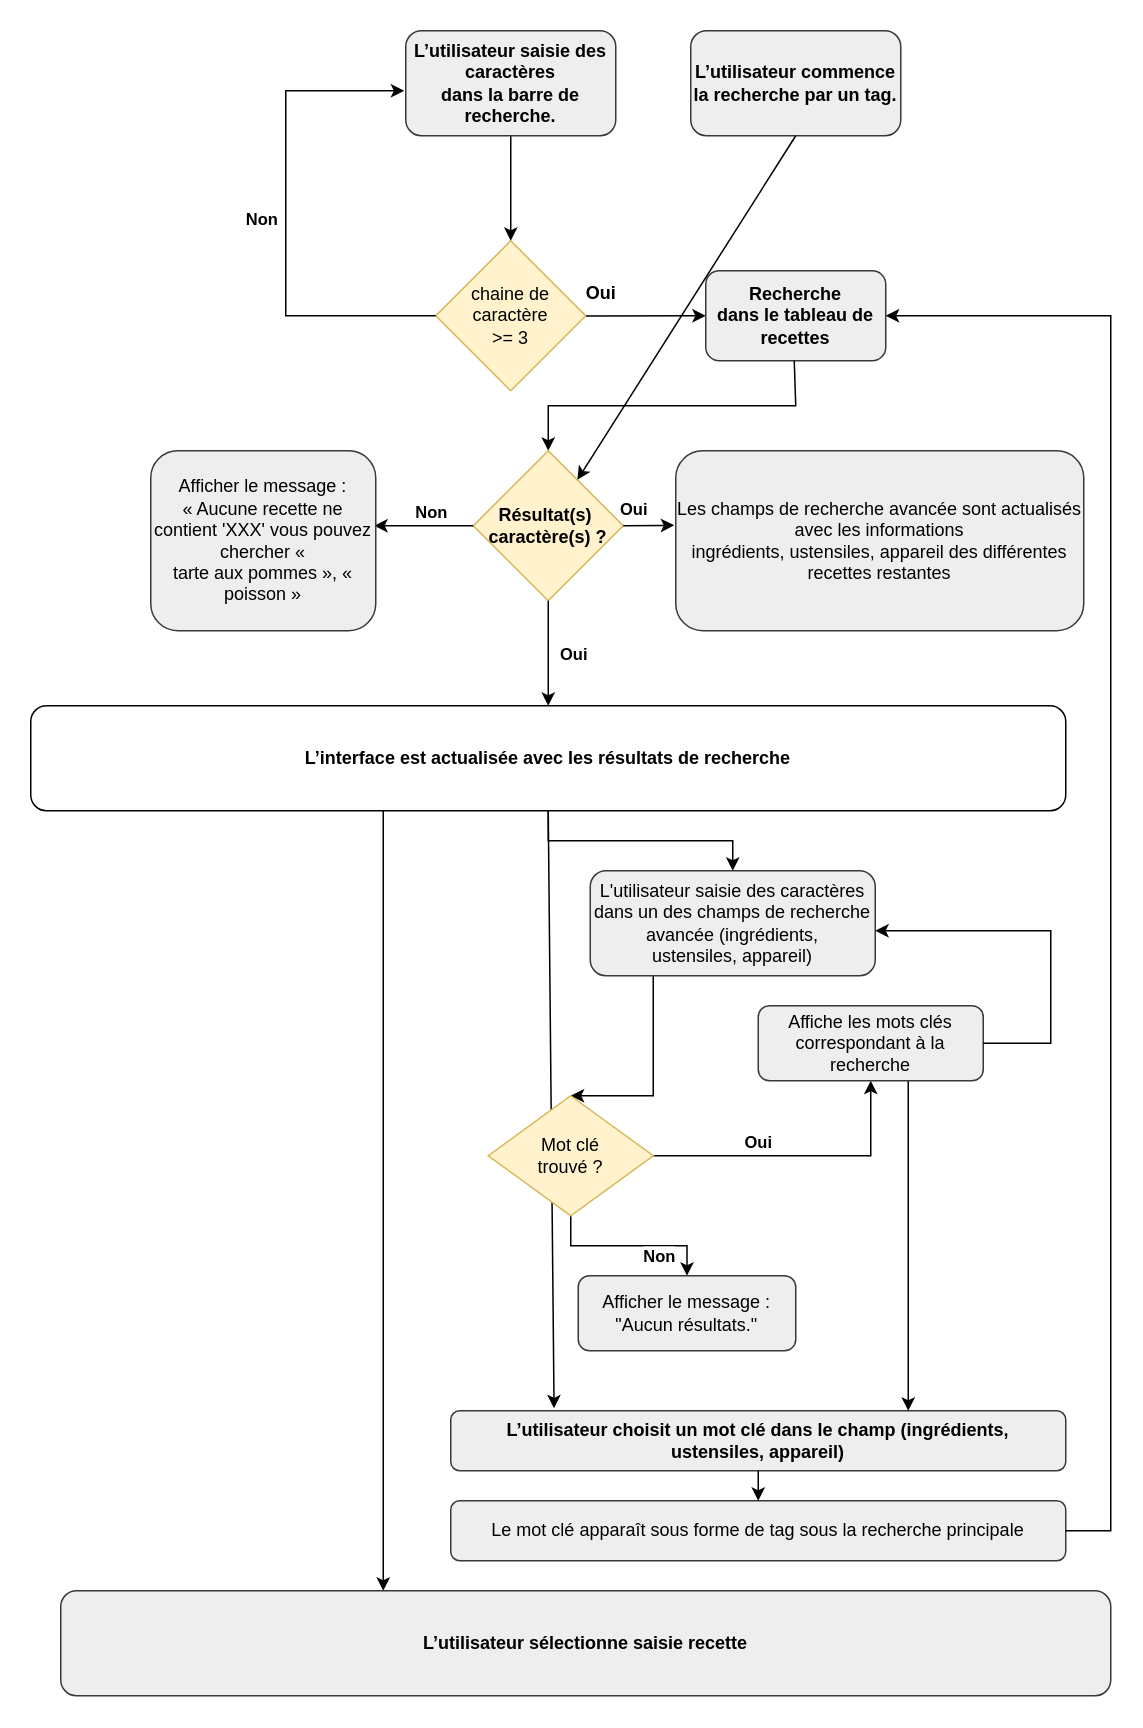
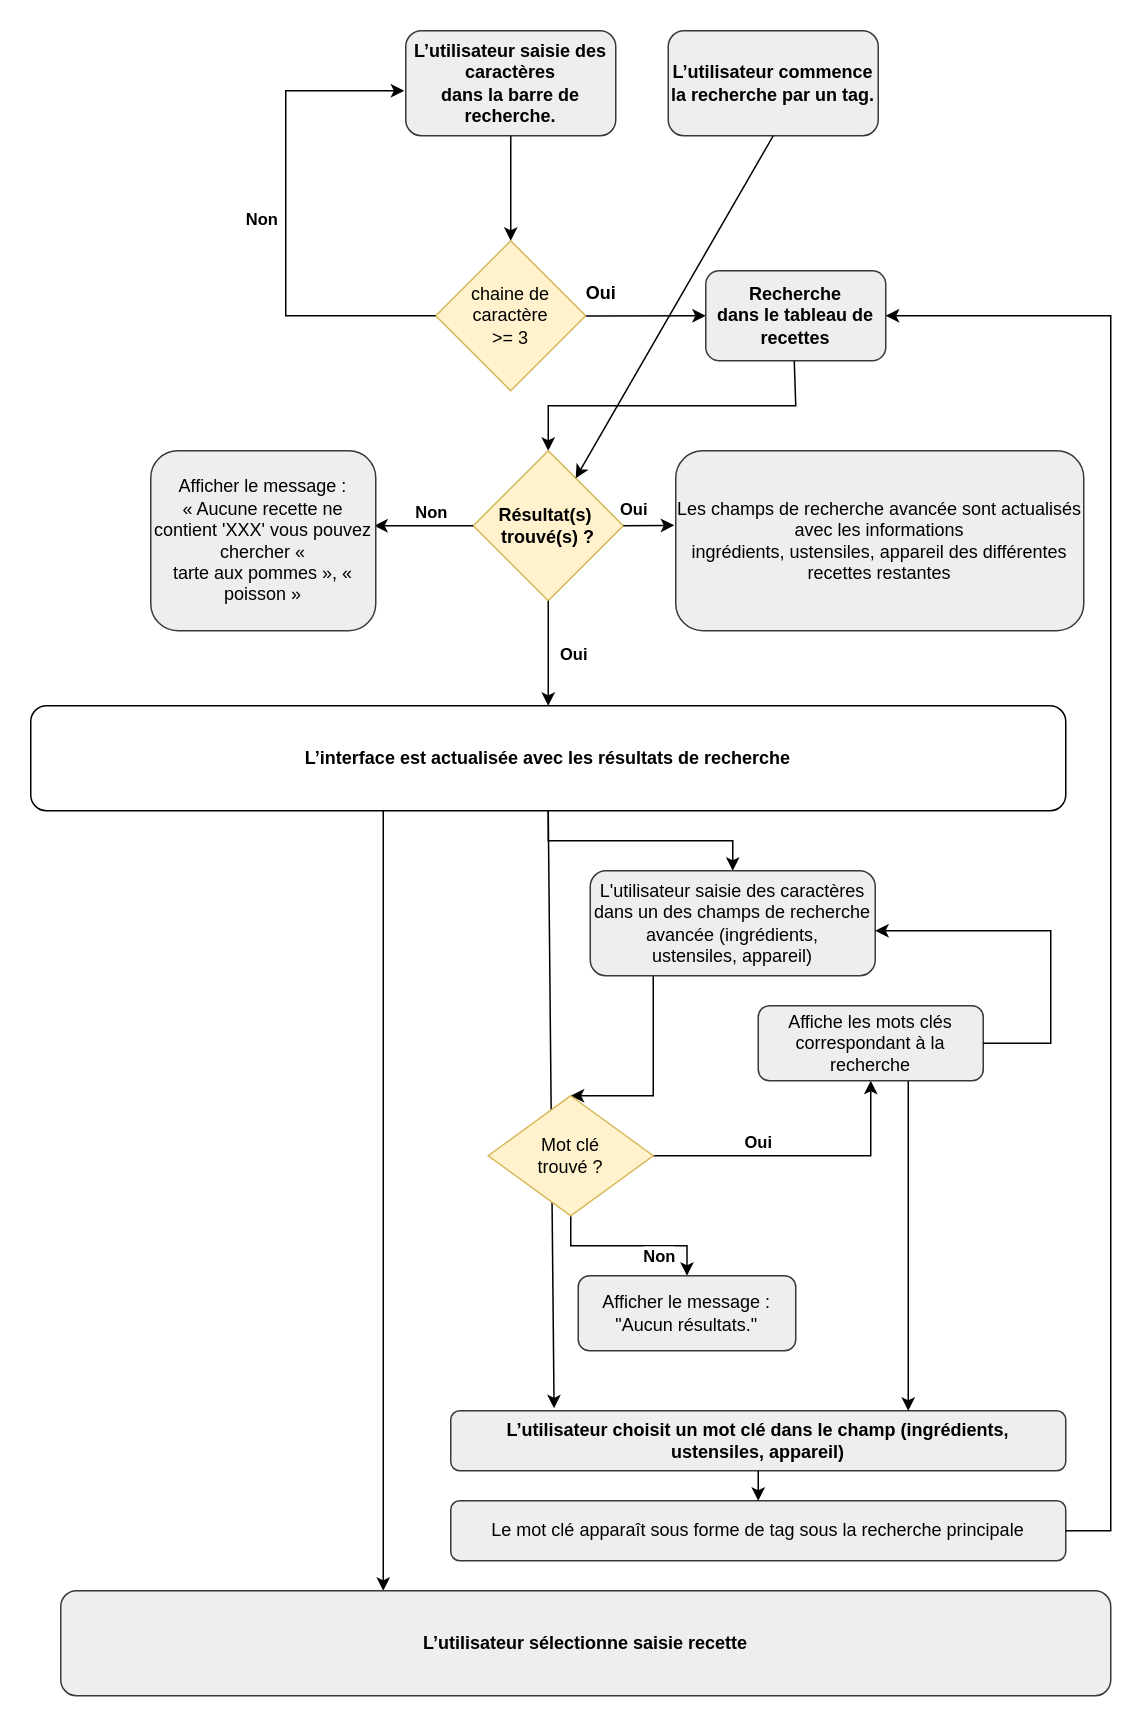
(796, 83) -> (773, 83)
(548, 526) -> (548, 526)
